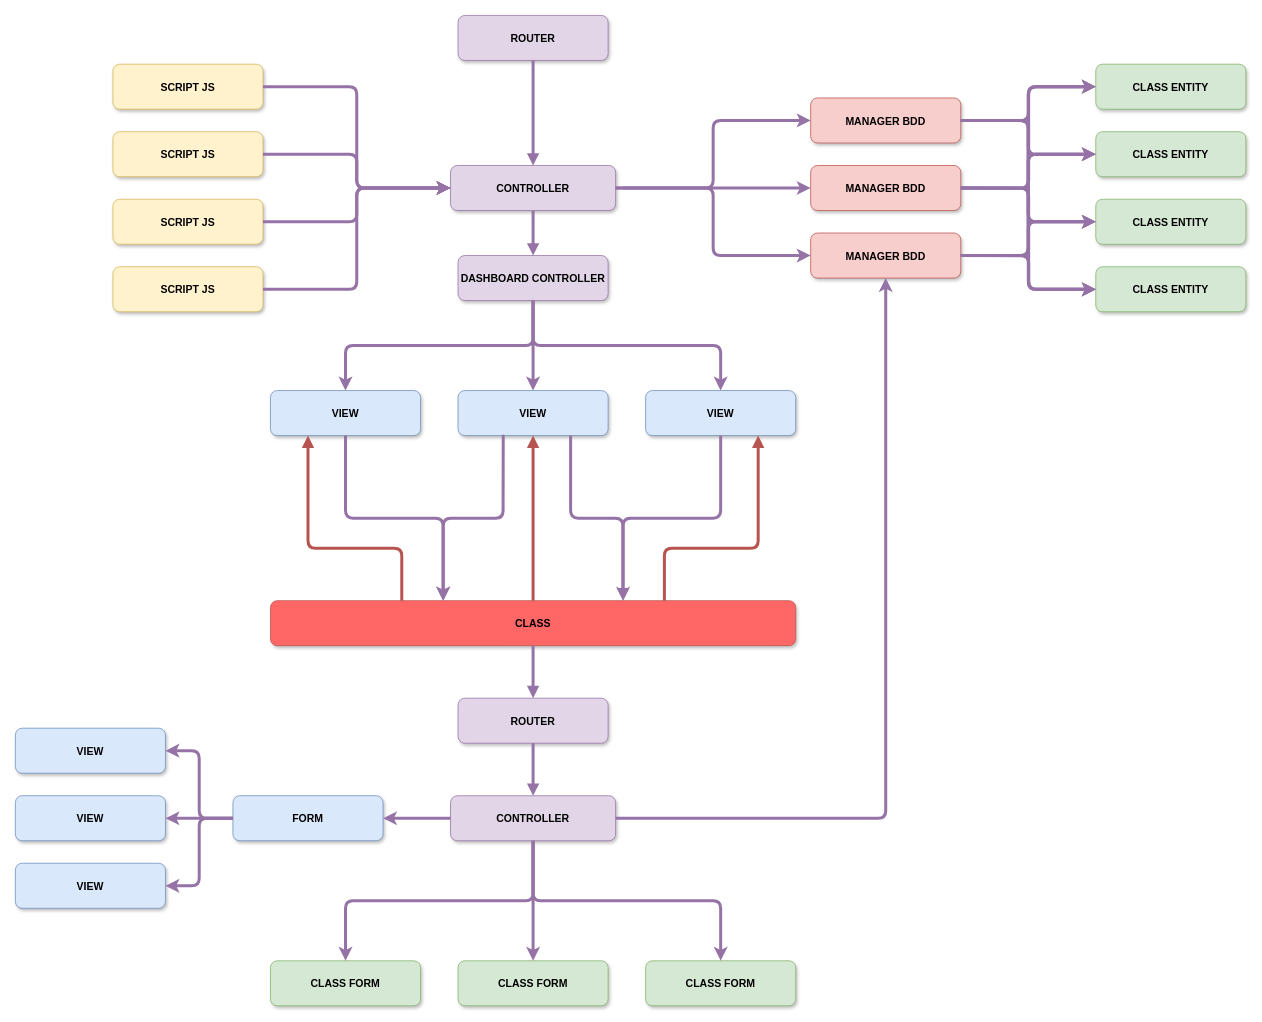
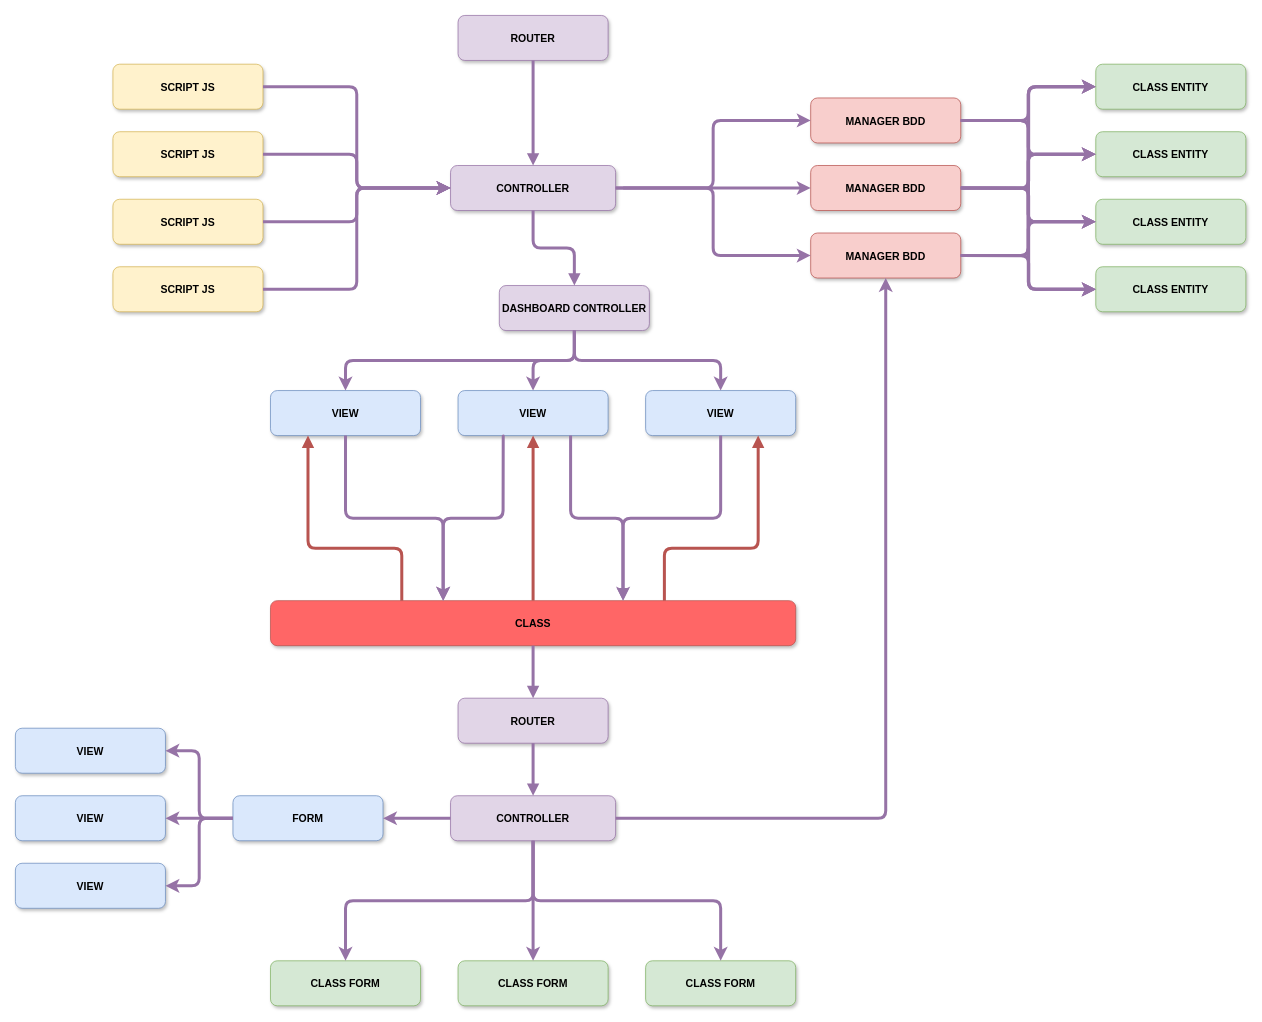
(533, 278) -> (574, 308)
